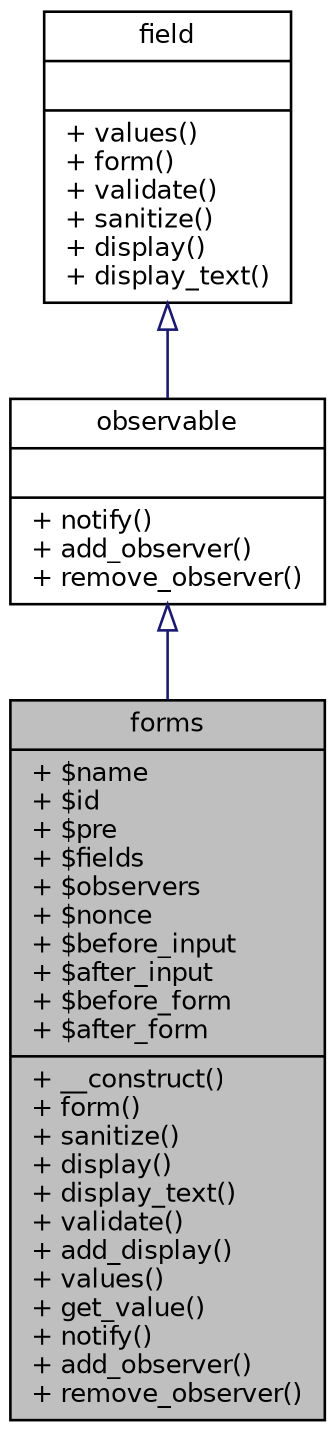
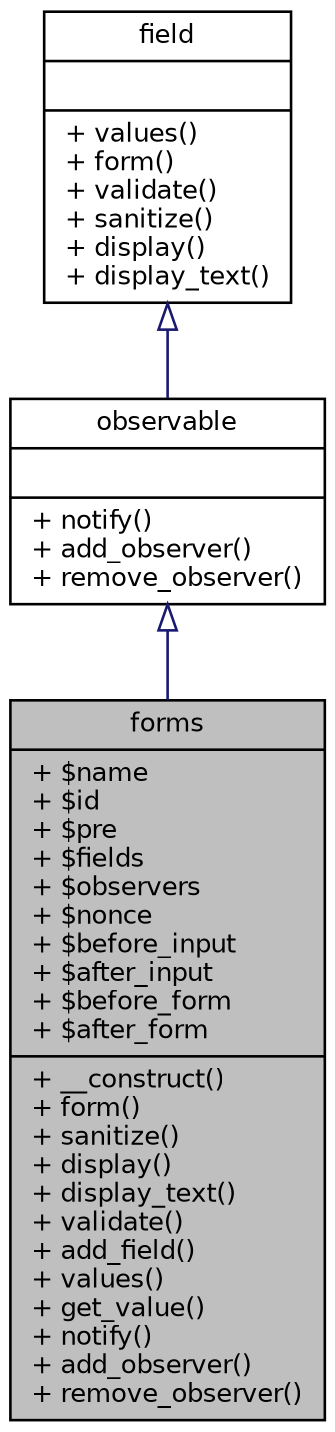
(133, 1251) -> (114, 1251)
